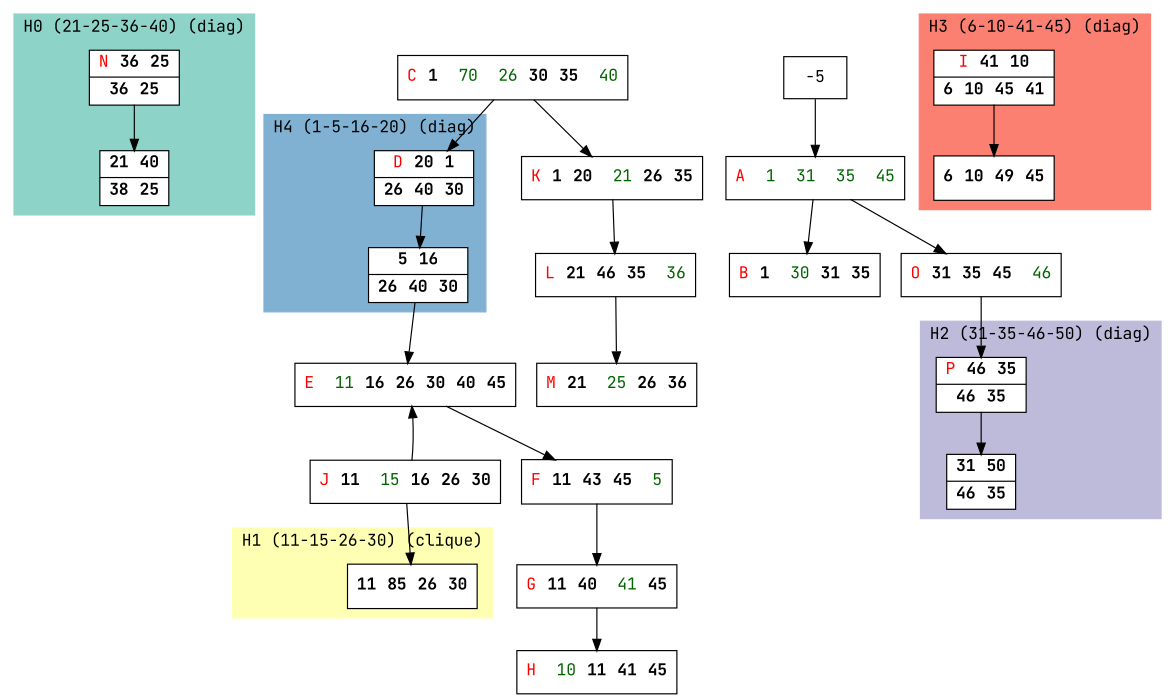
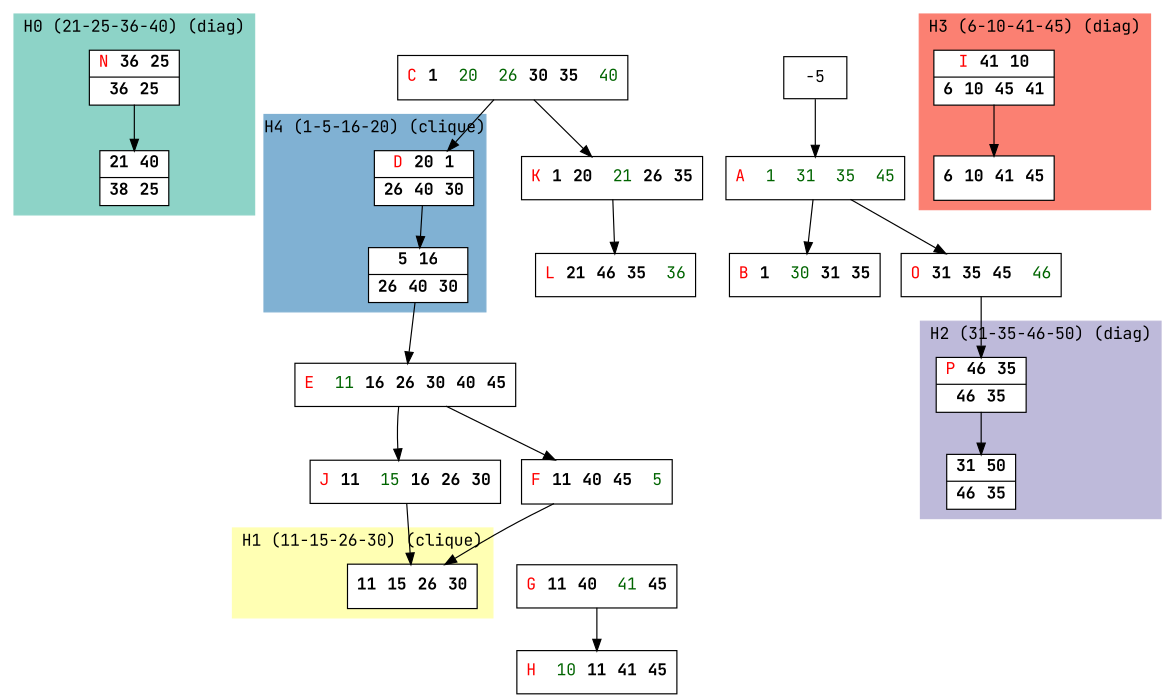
(468, 76) -> (468, 76)
(375, 128) -> (375, 128)
(1005, 176) -> (1005, 176)
(617, 385) -> none
(413, 439) -> (397, 427)
(592, 480) -> (592, 480)
(597, 529) -> (504, 530)
(397, 585) -> (397, 585)
